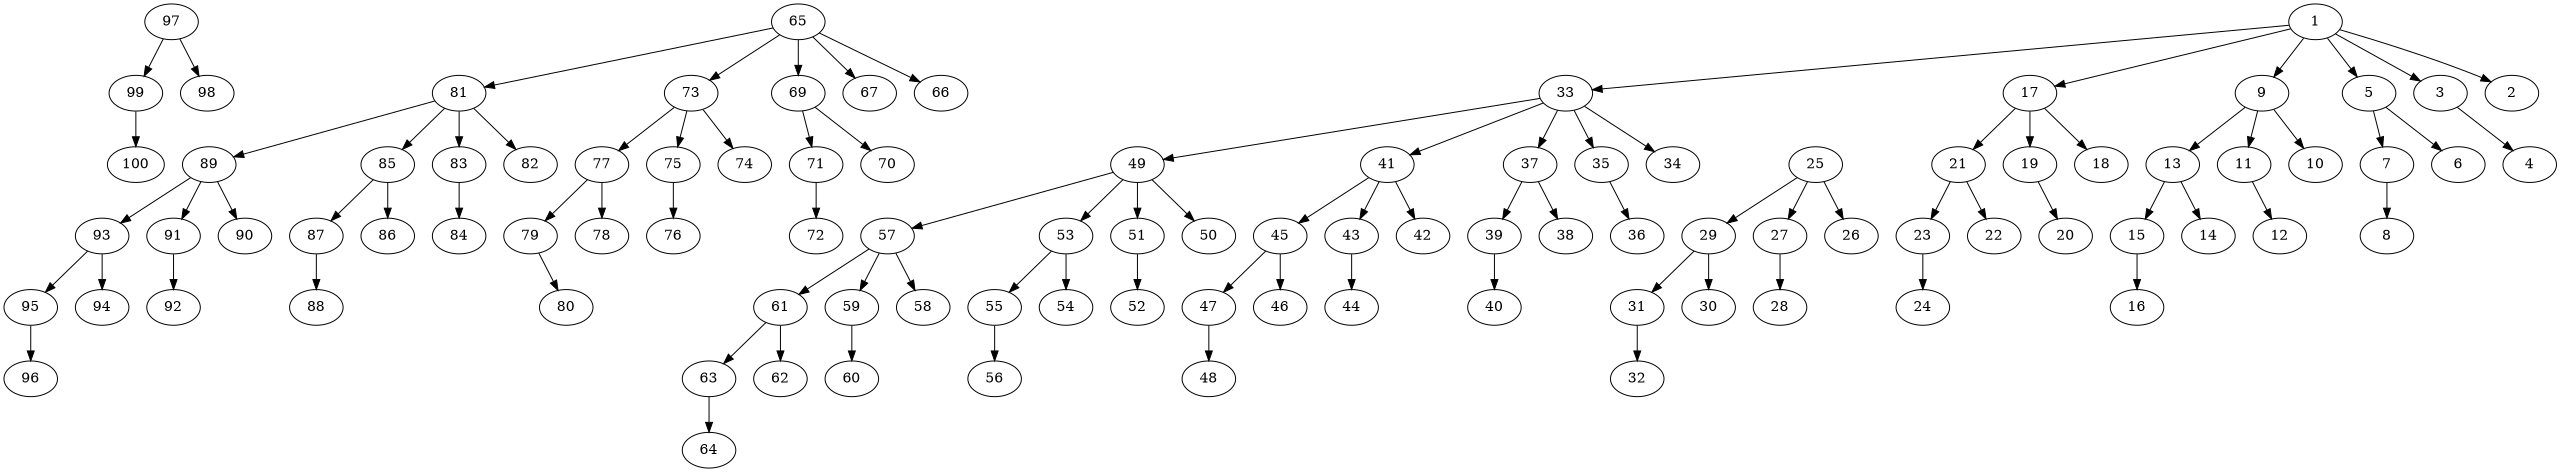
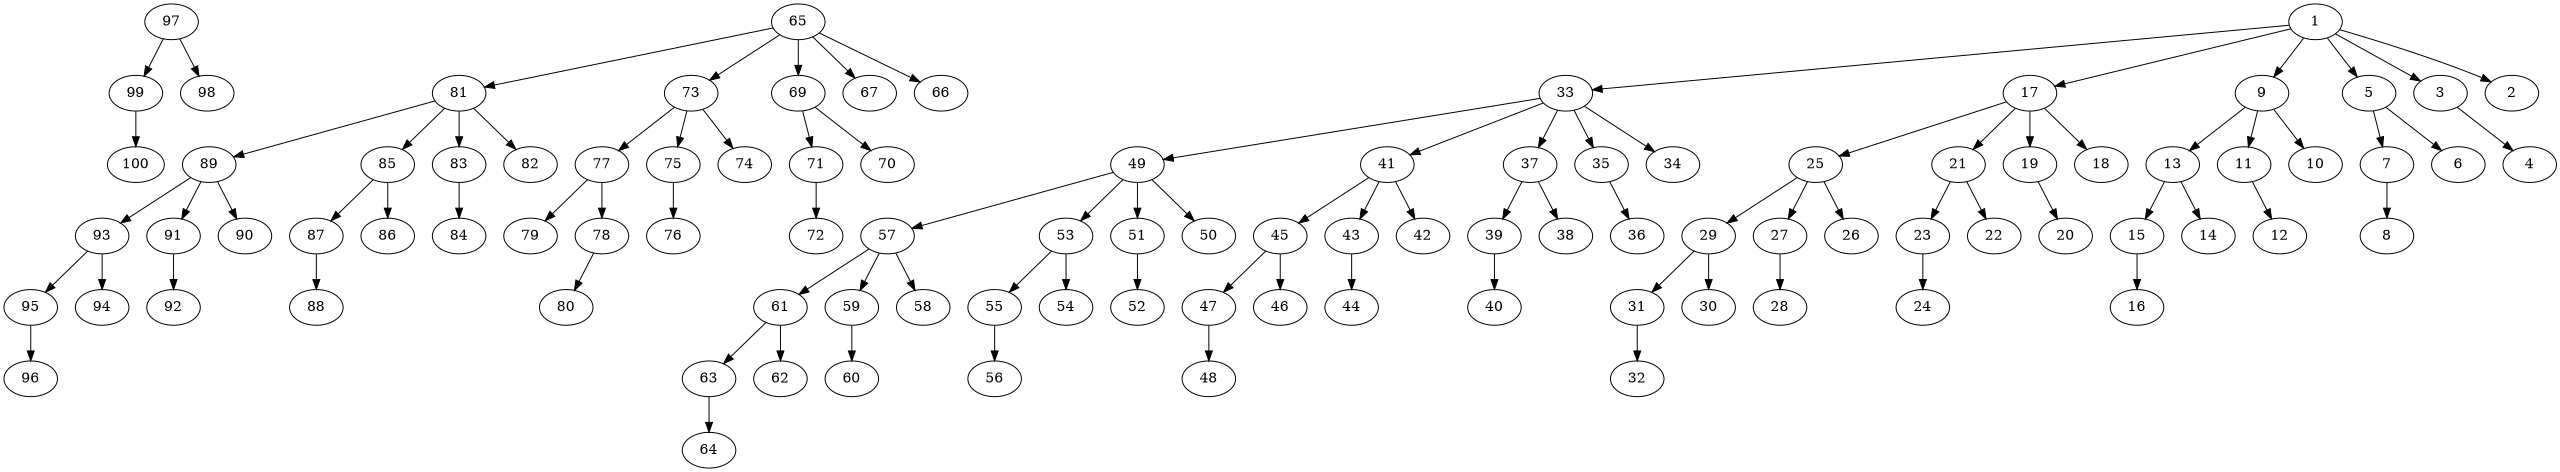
none -> (1928, 127)
(546, 267) -> (586, 267)
